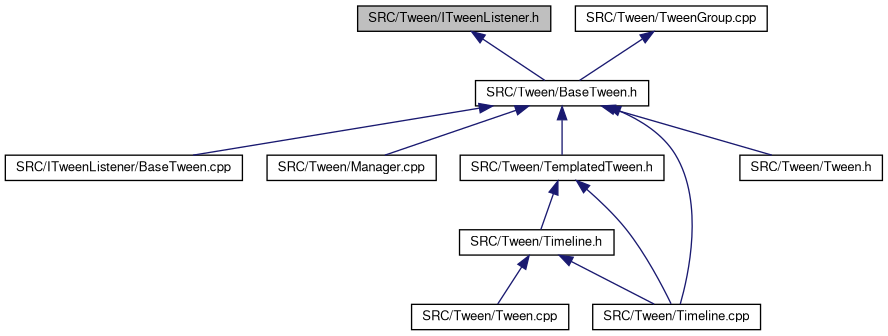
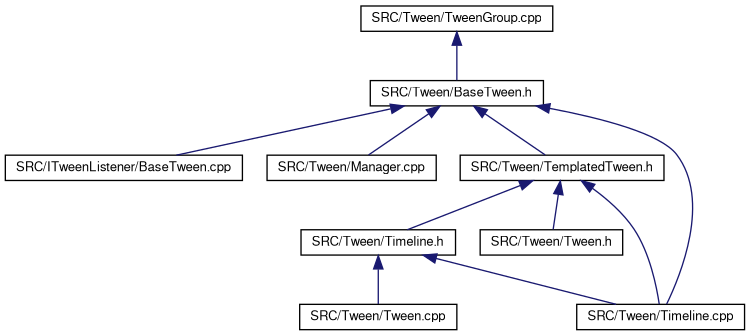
(454, 19) -> none
(693, 132) -> (556, 212)
